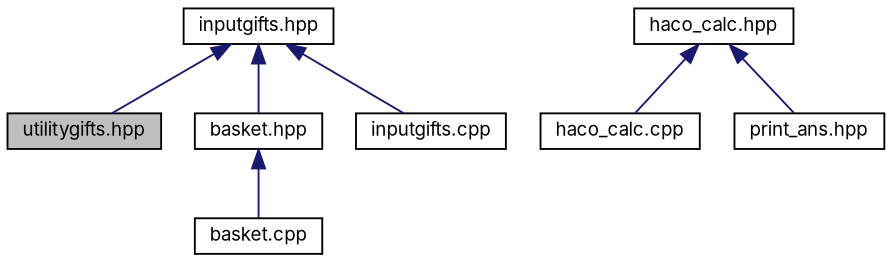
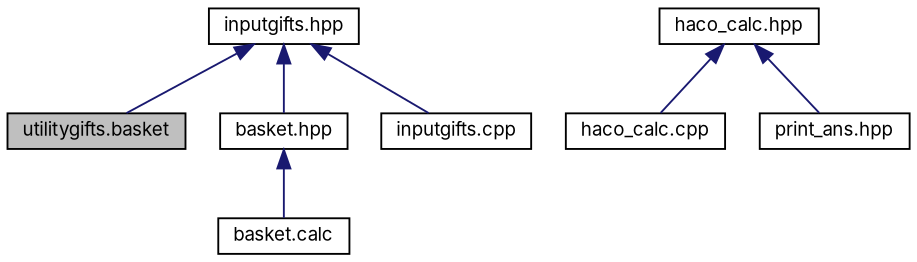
(84, 131) -> (96, 131)
(259, 236) -> (284, 236)
